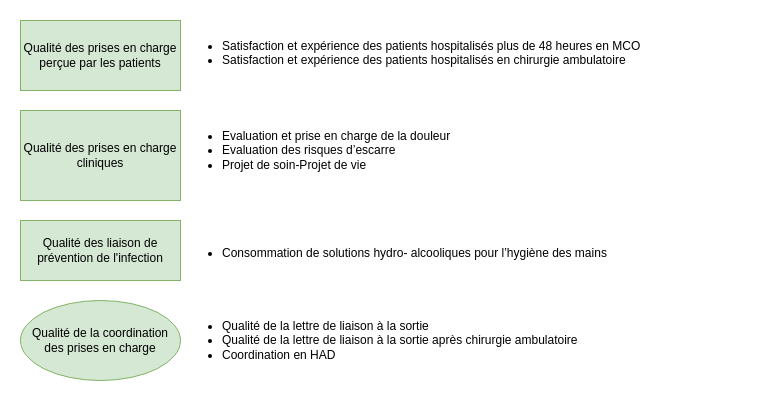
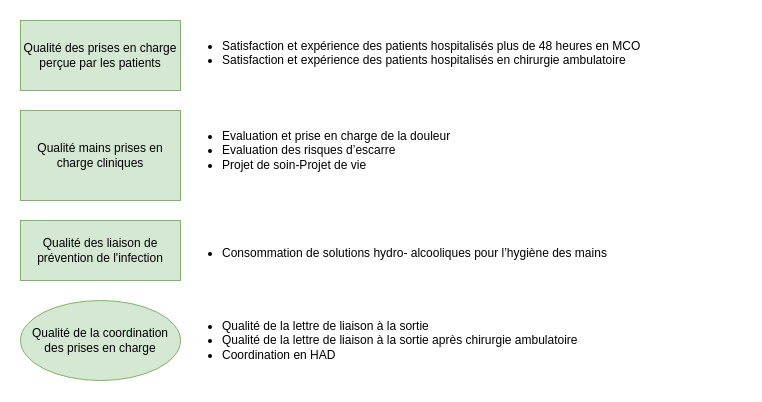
(101, 156) -> (101, 156)
